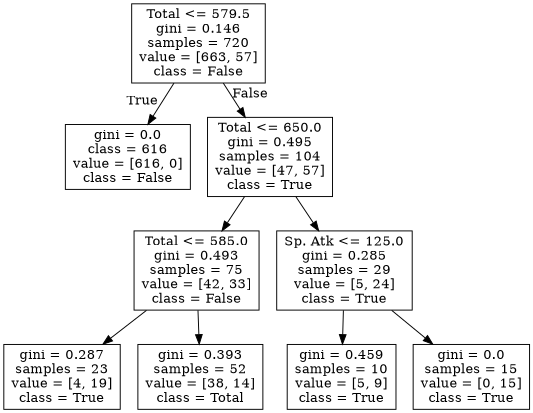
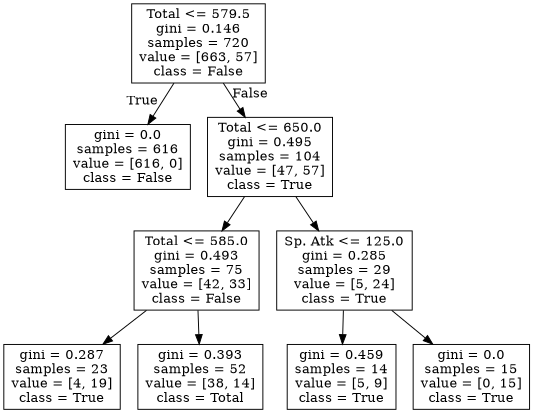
(128, 157) -> (128, 157)
(342, 377) -> (342, 377)
